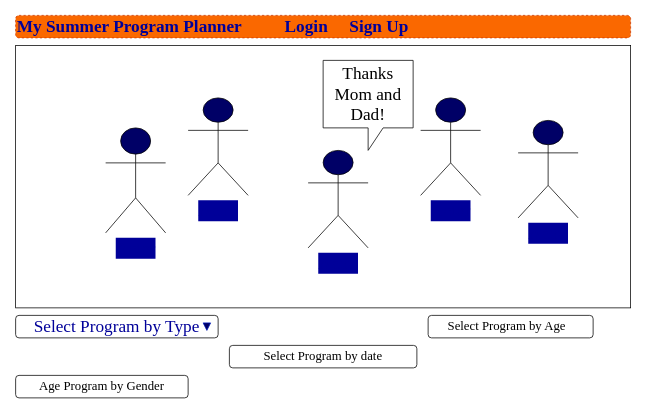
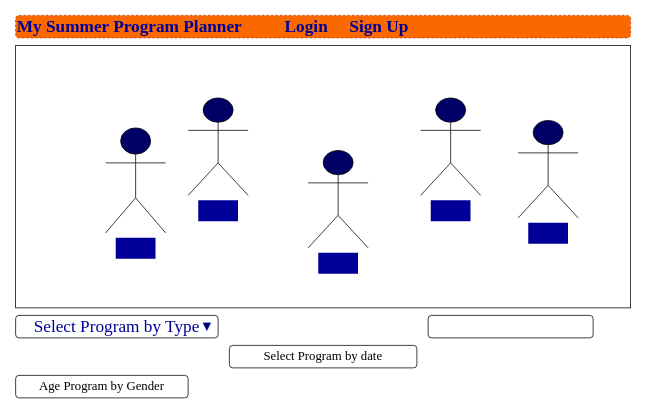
(368, 105) -> none
(507, 327) -> none
